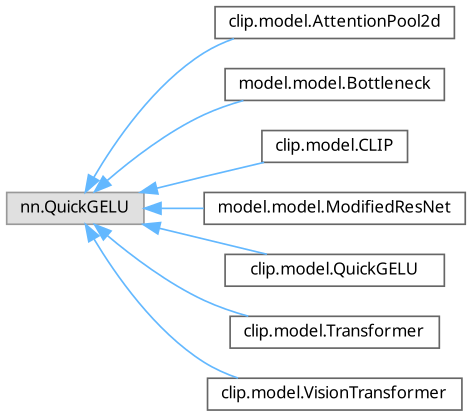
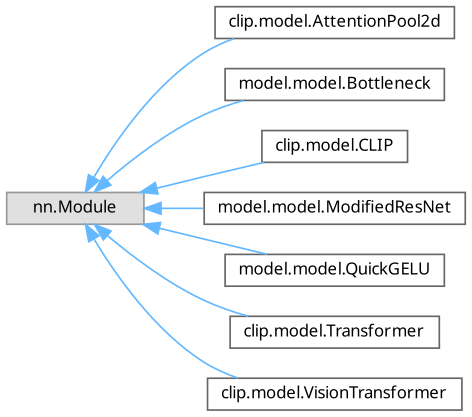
(75, 208) -> (75, 208)
(335, 270) -> (335, 270)
